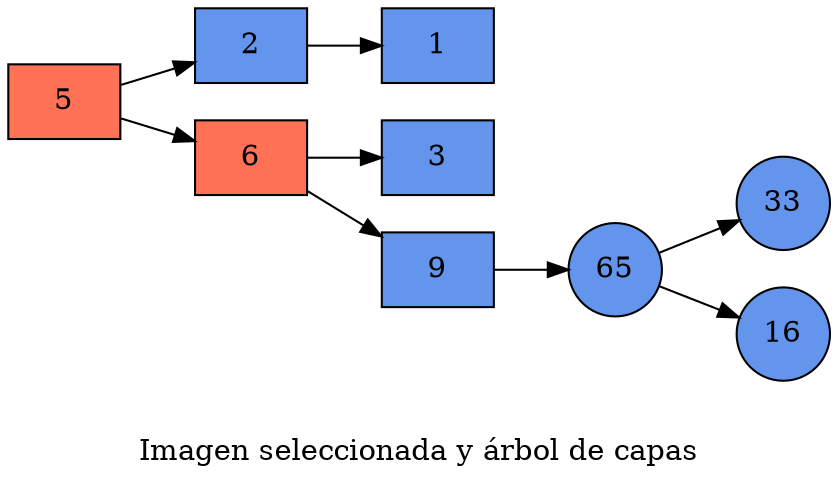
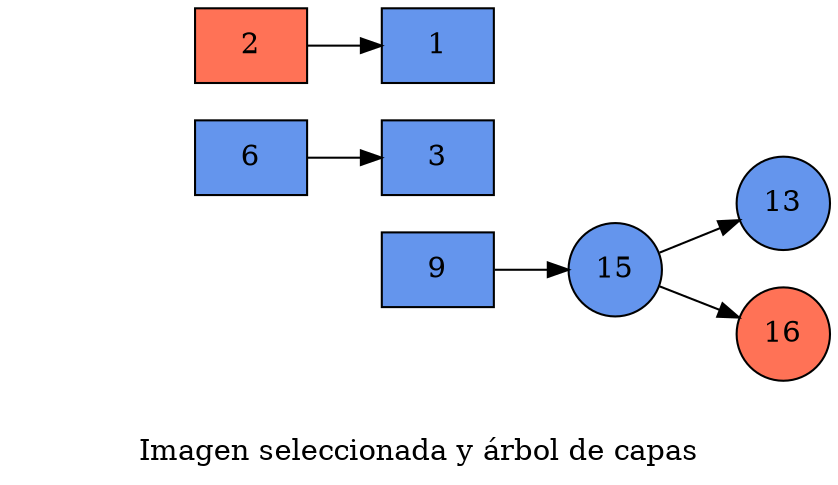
(251, 46) -> (251, 46)
(64, 102) -> none
(251, 158) -> (251, 158)
(783, 203) -> (783, 203)
(336, 208) -> none
(615, 270) -> (615, 270)
(783, 334) -> (783, 334)
